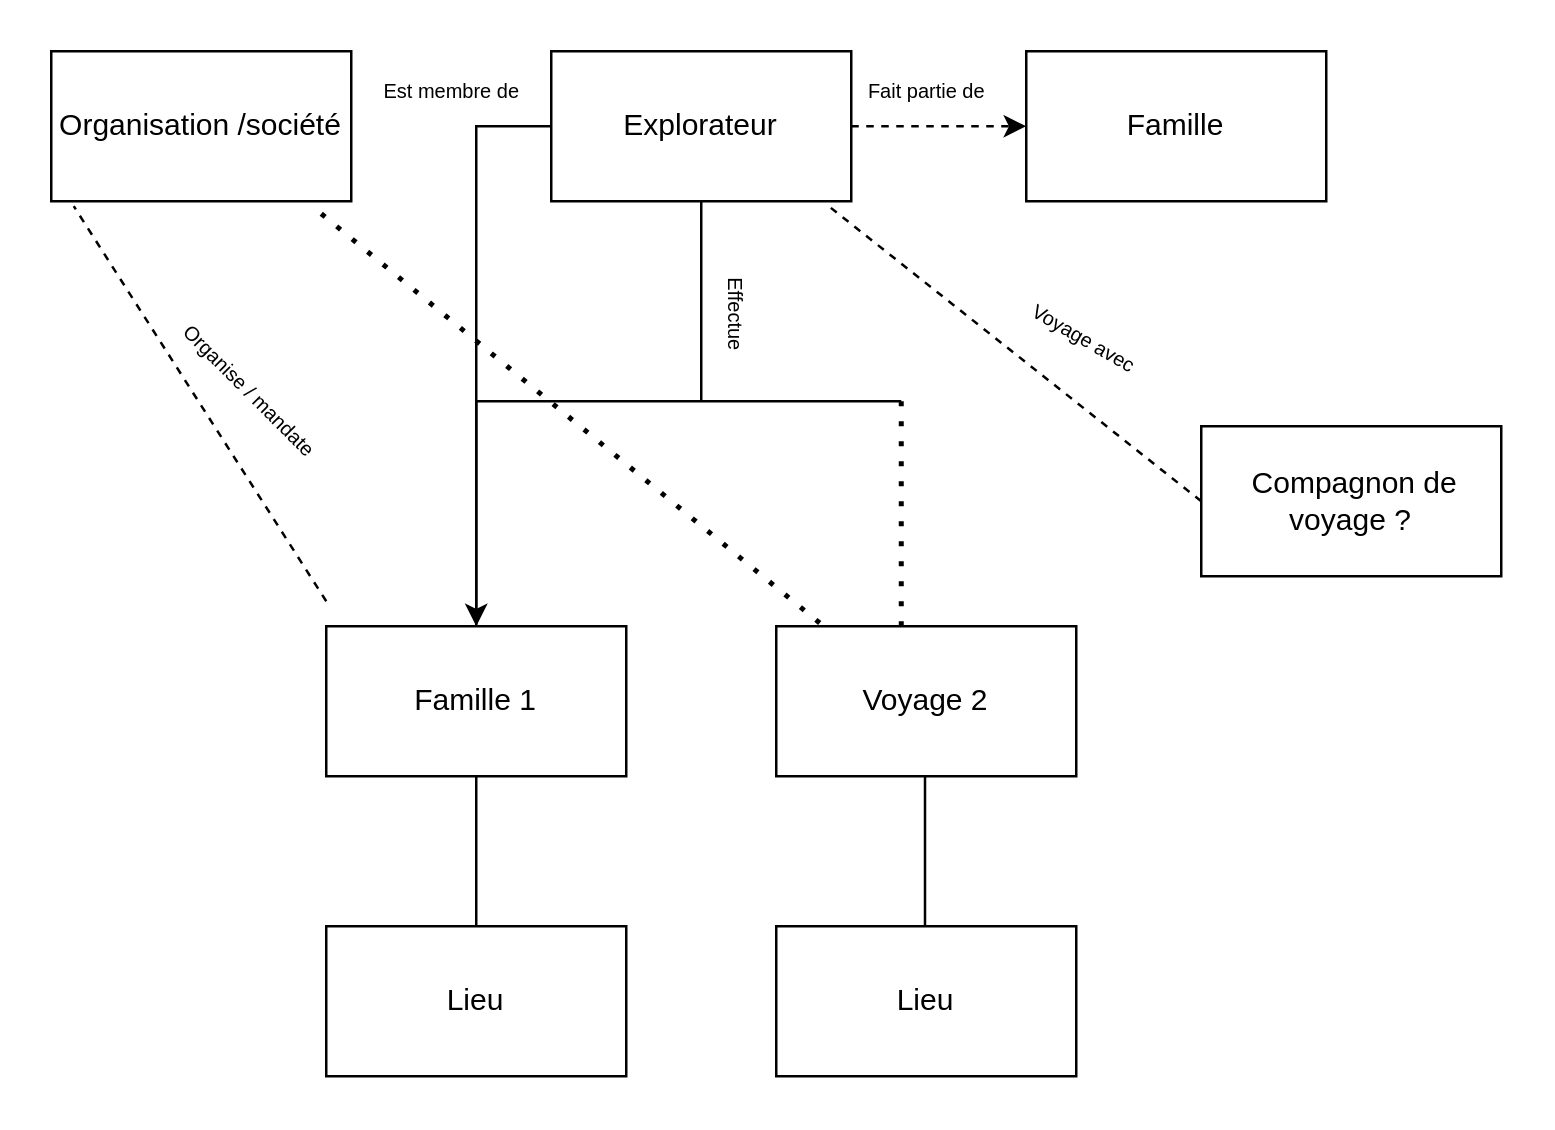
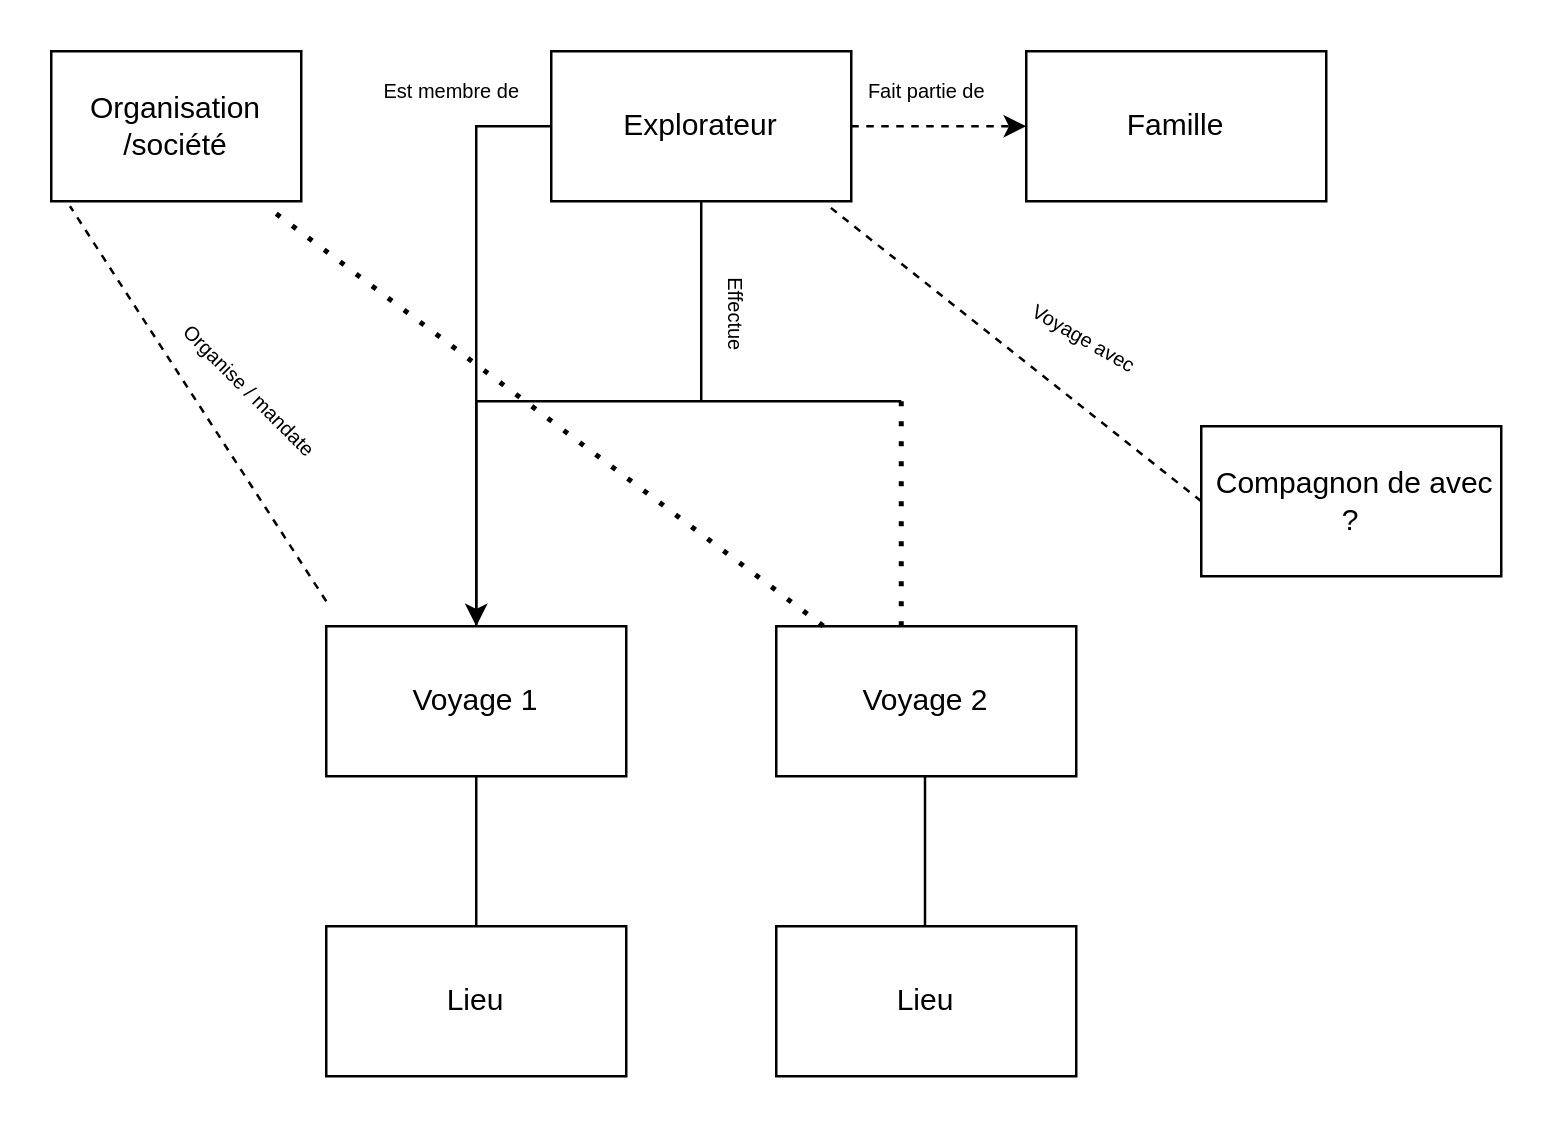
(201, 126) -> (176, 126)
(1351, 501) -> (1351, 501)
(476, 701) -> (476, 701)
